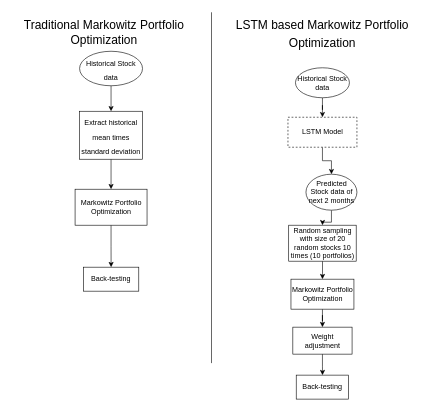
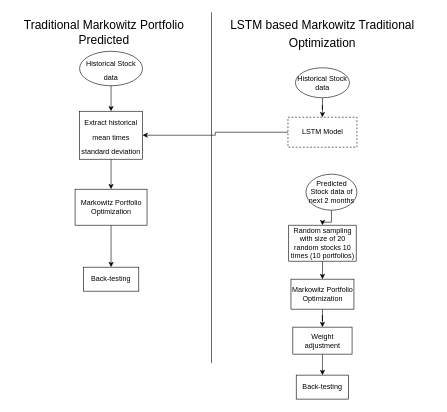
(104, 32) -> (104, 32)
(323, 34) -> (323, 34)
(325, 161) -> (215, 132)
